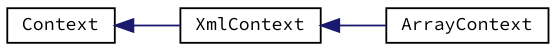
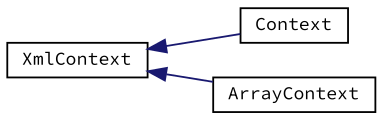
(157, 26) -> (203, 40)
